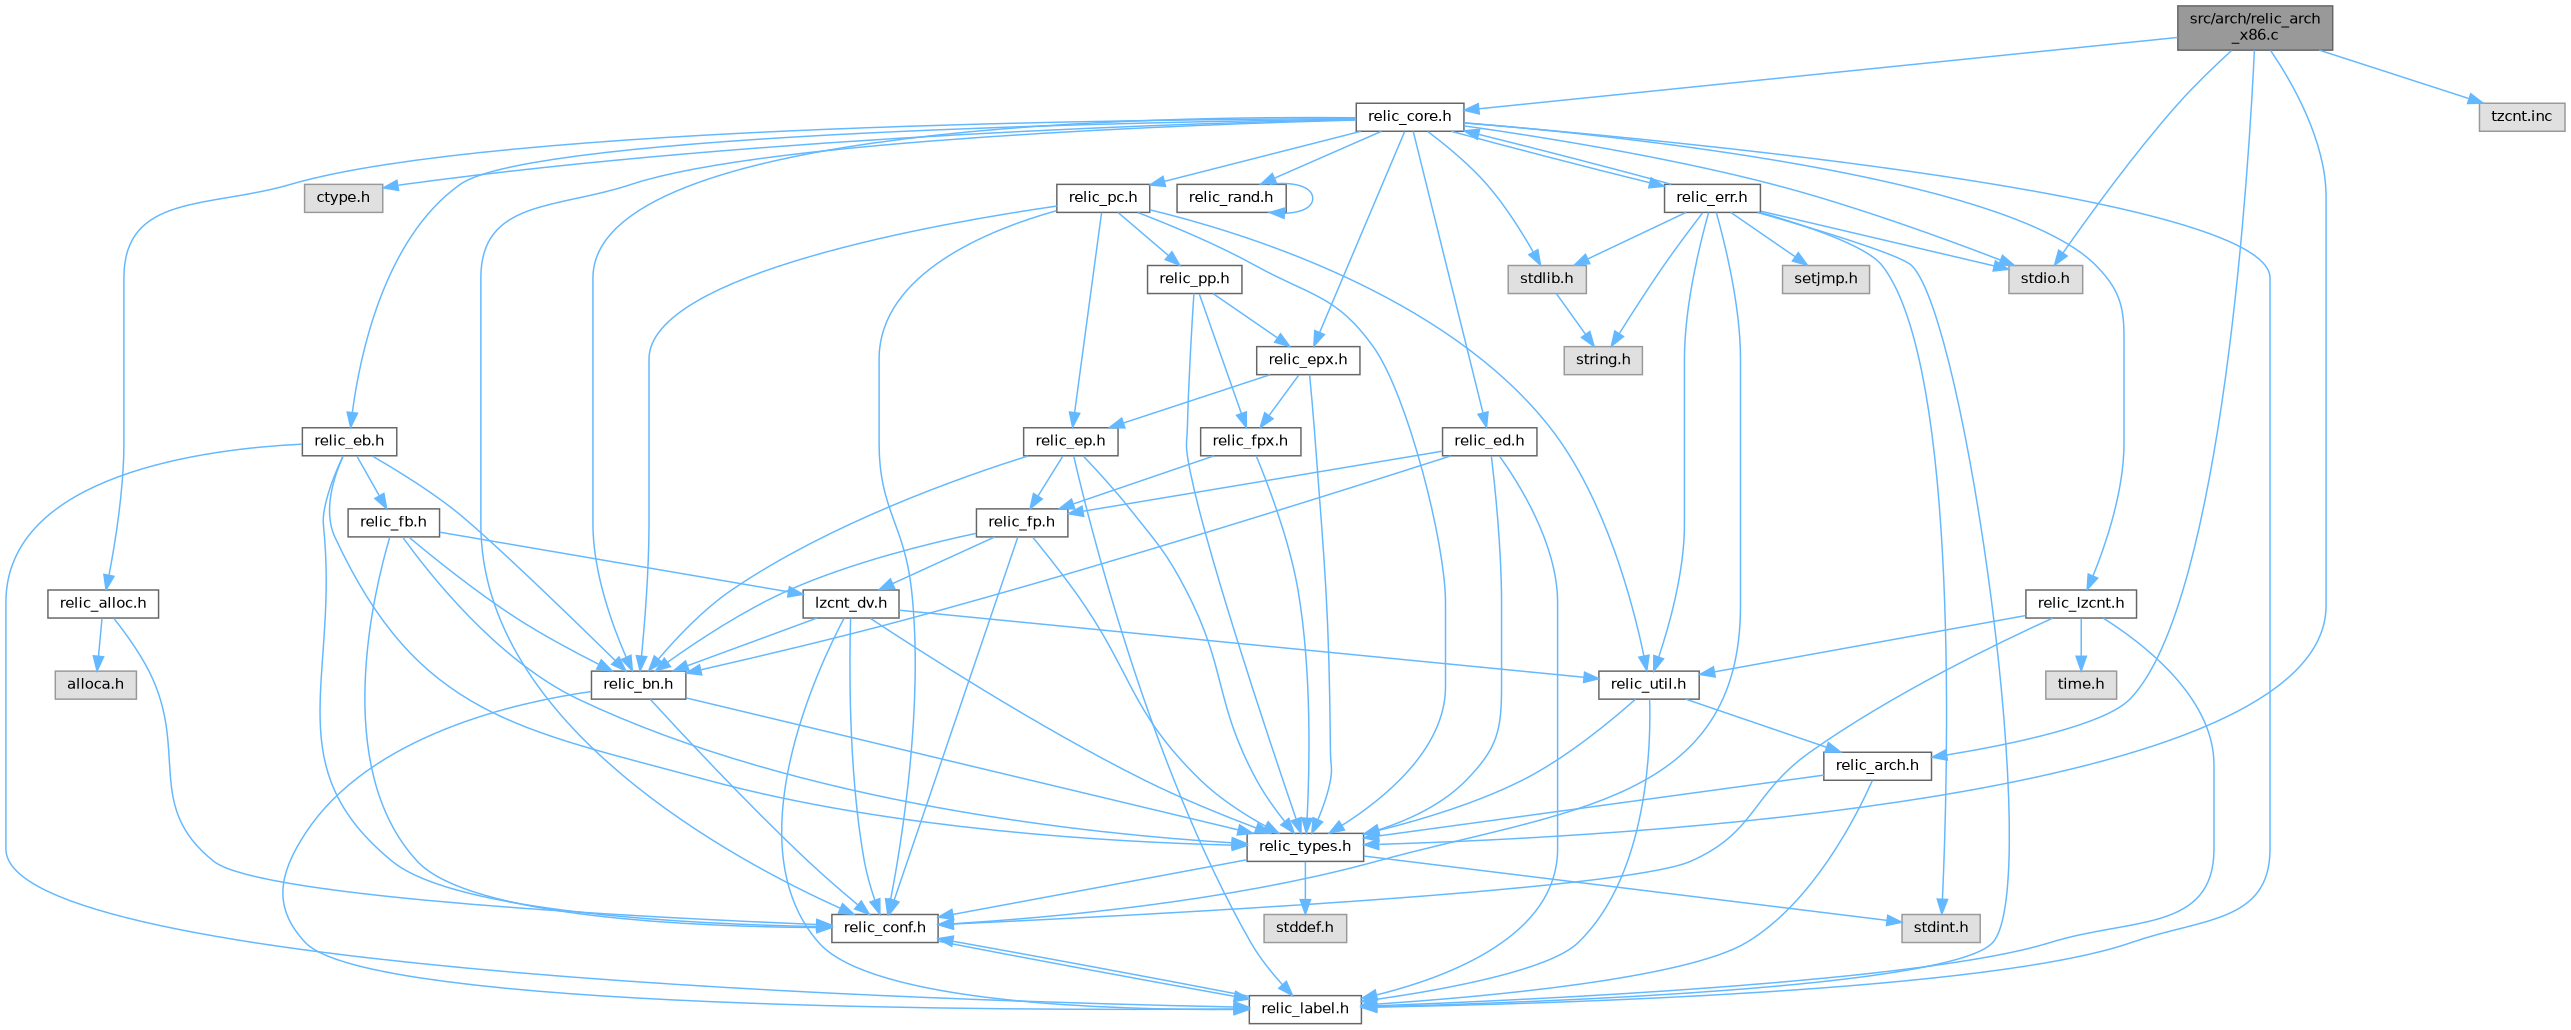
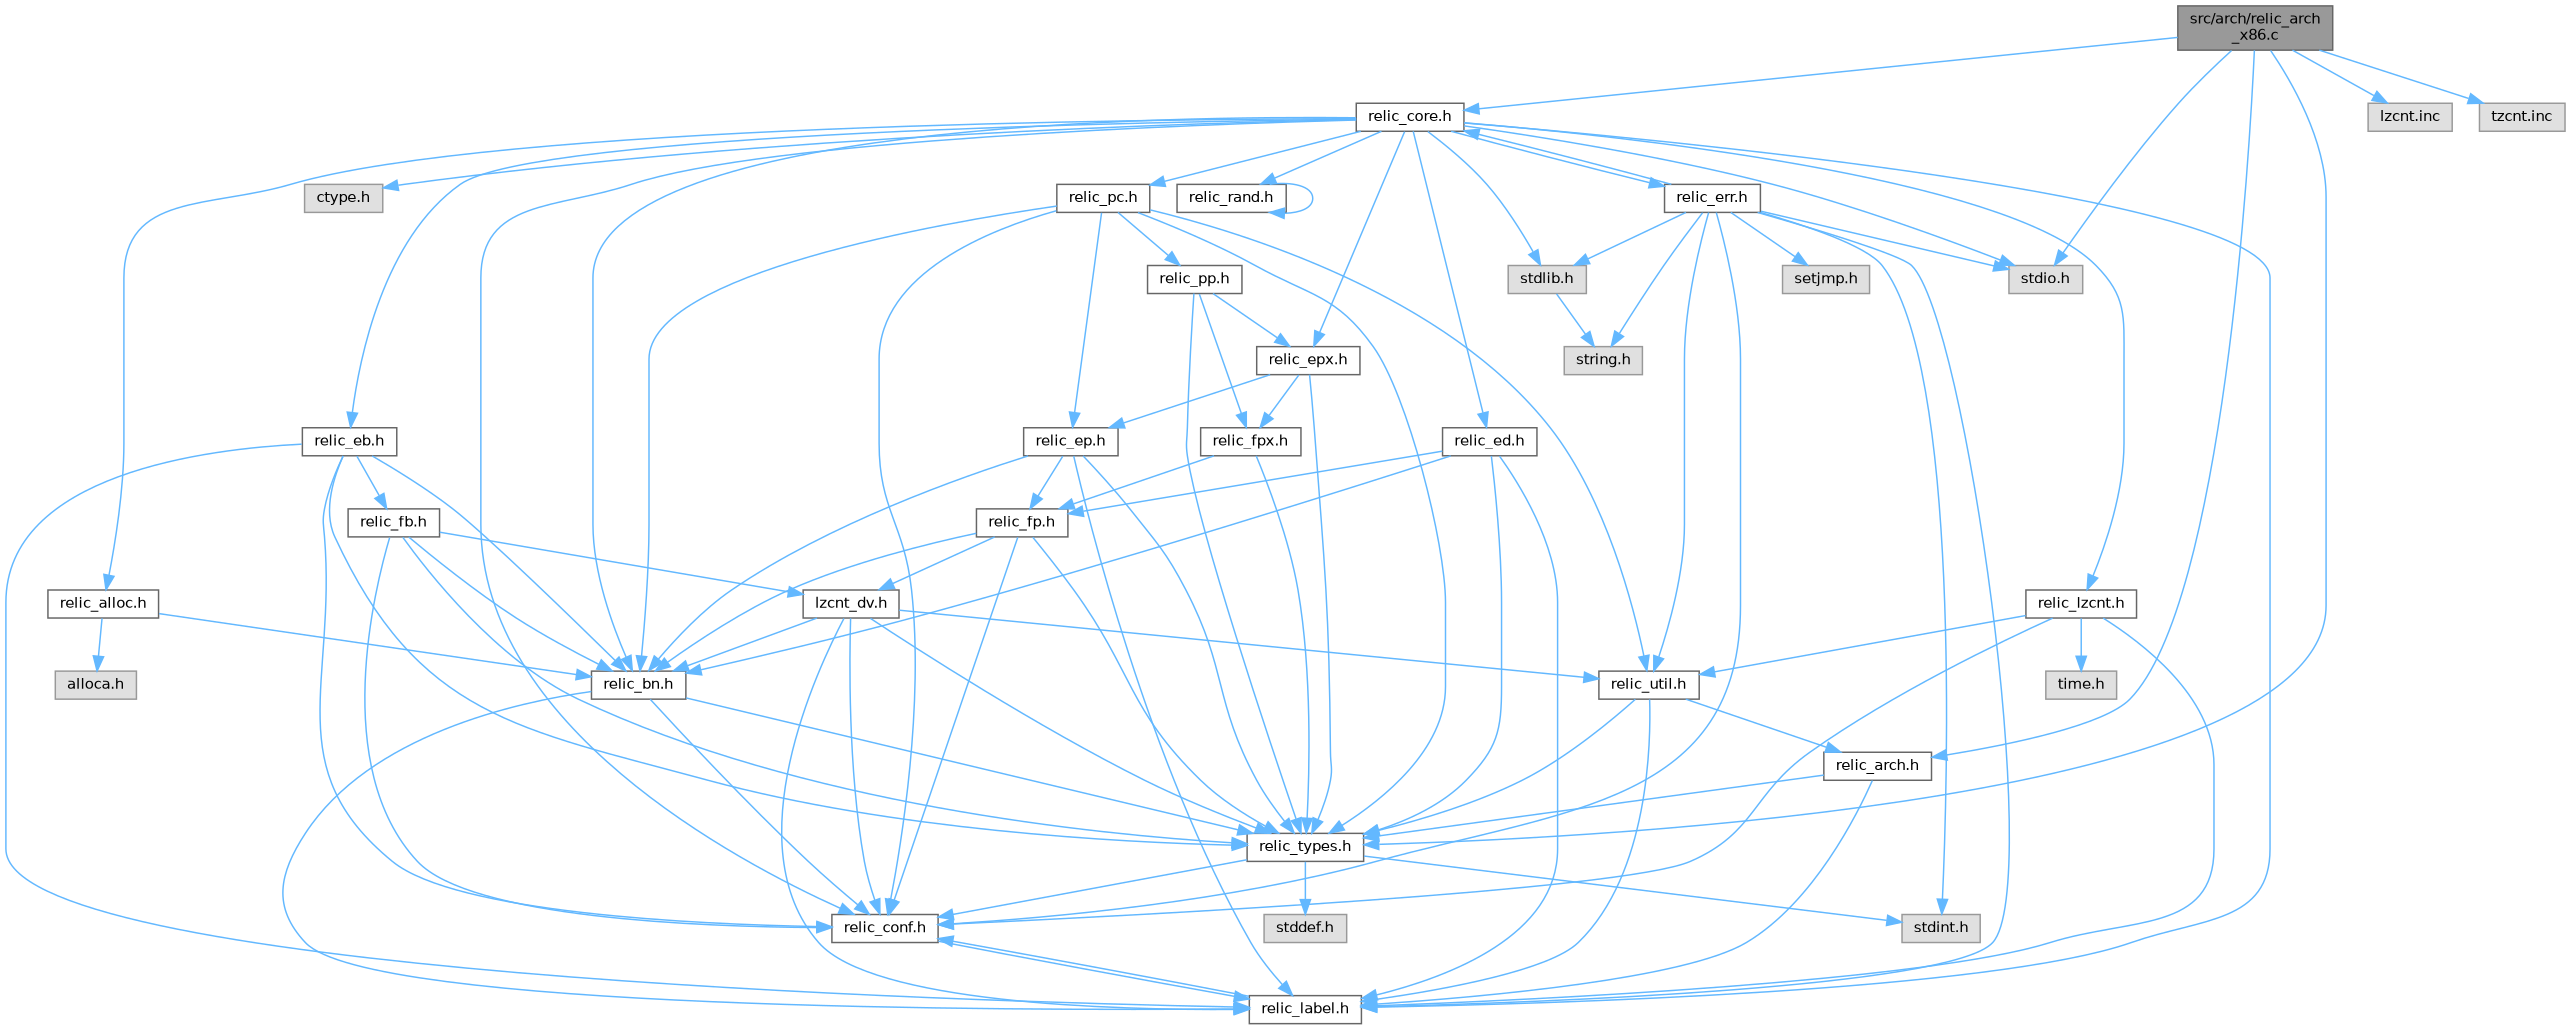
none -> (2410, 117)
(378, 895) -> (357, 643)
